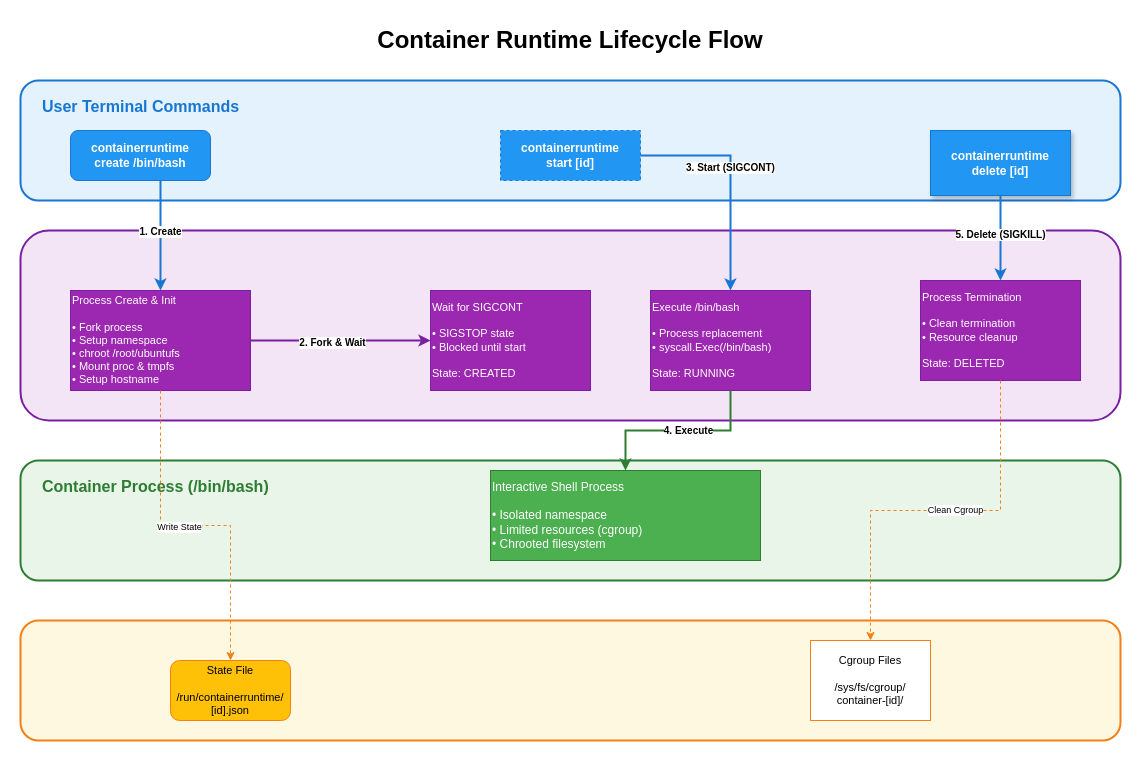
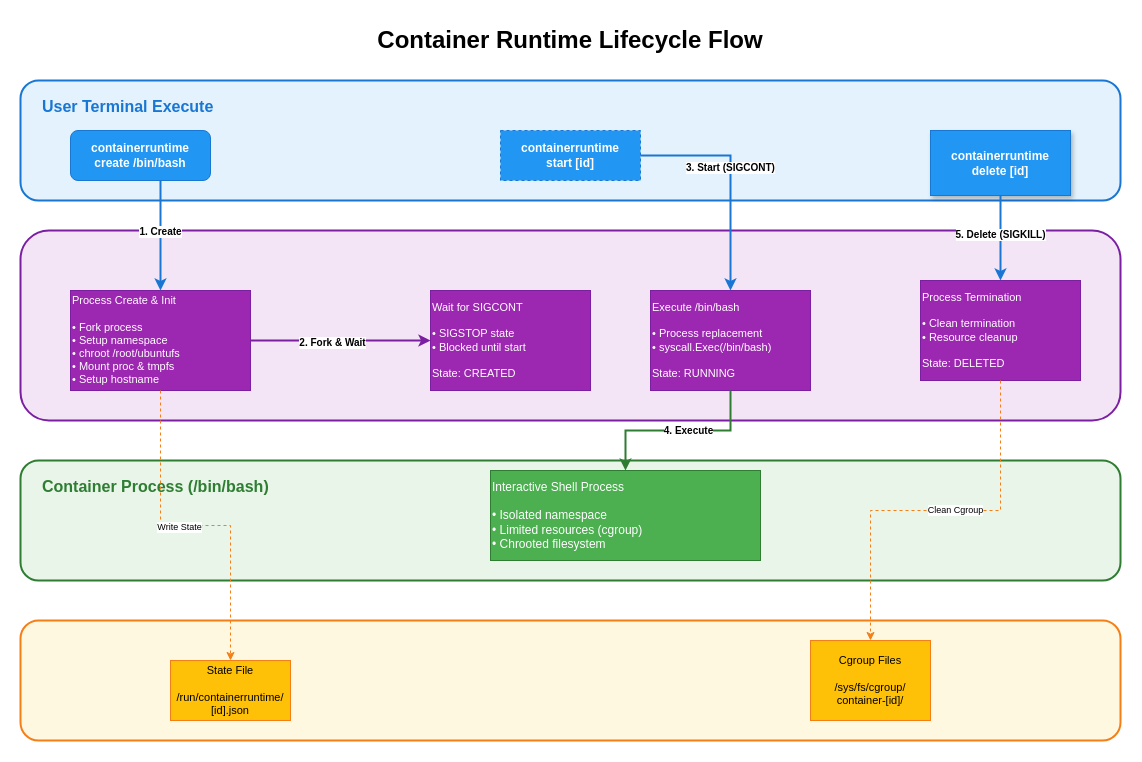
(133, 107) -> (128, 107)
(871, 681) -> (871, 681)
(231, 691) -> (231, 691)
